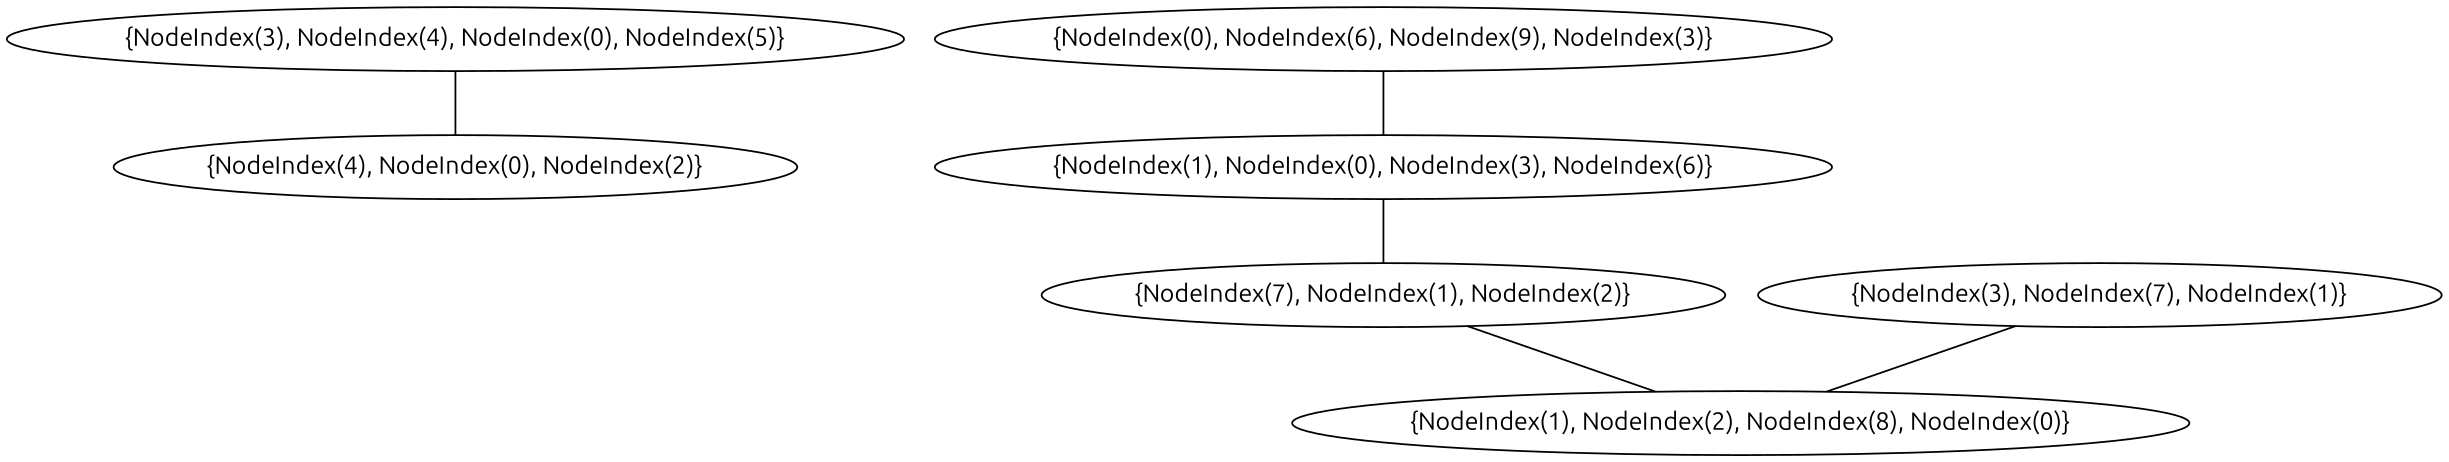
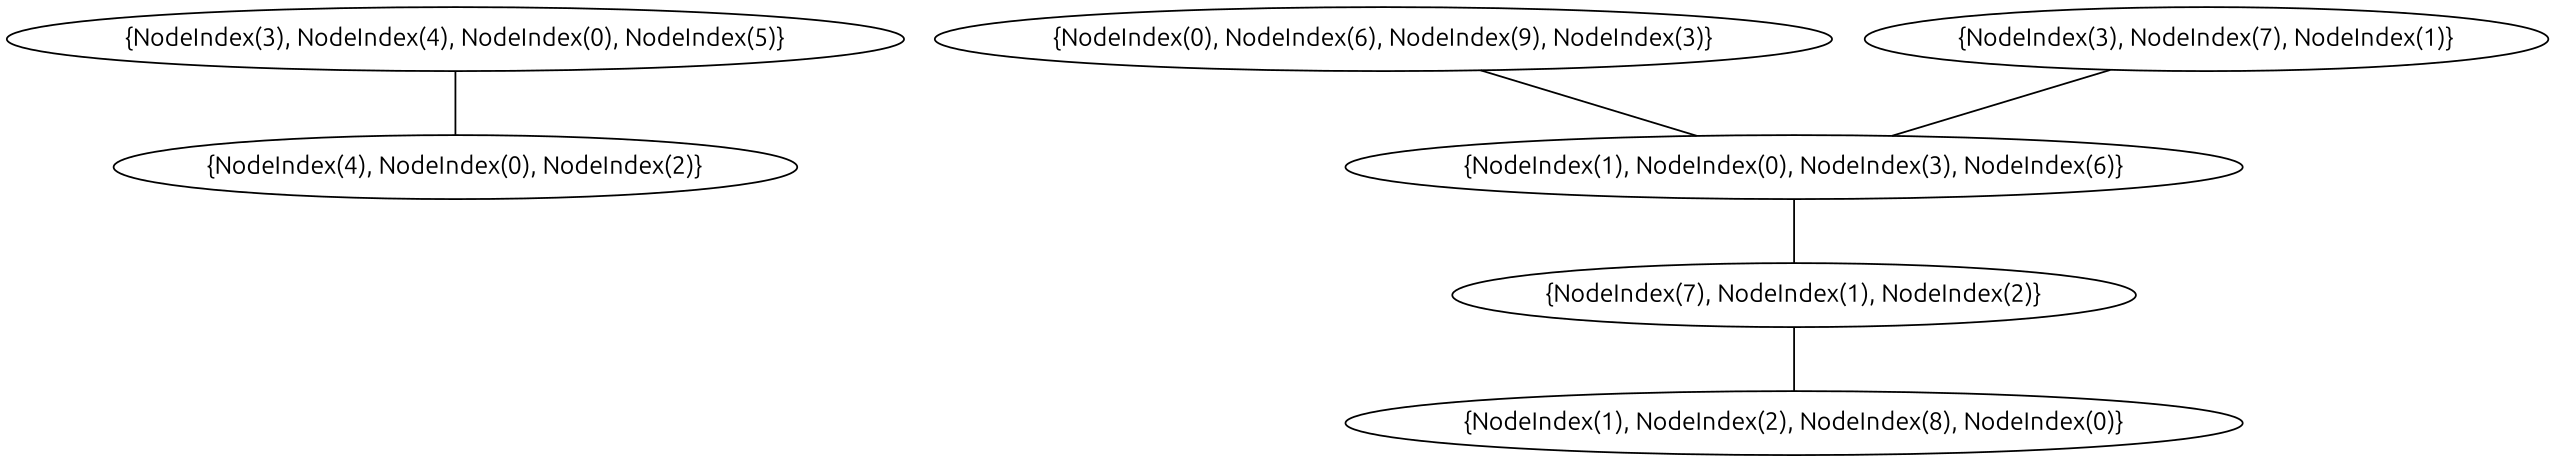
(1921, 359) -> (2001, 103)
